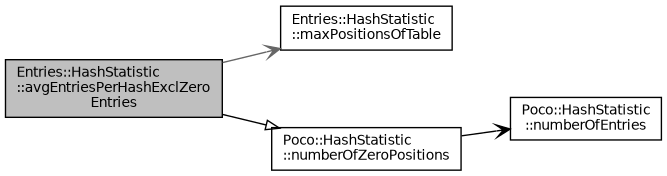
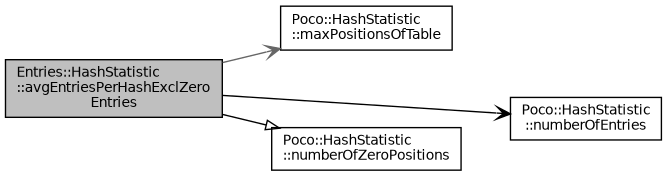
(366, 28) -> (366, 28)
(479, 133) -> (359, 104)
